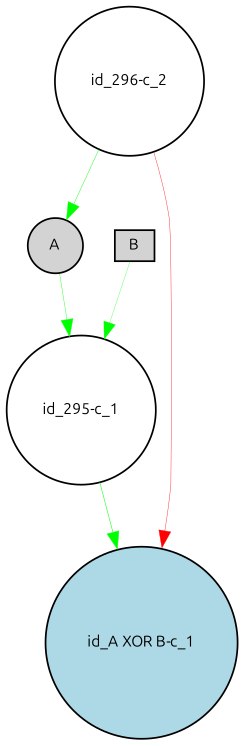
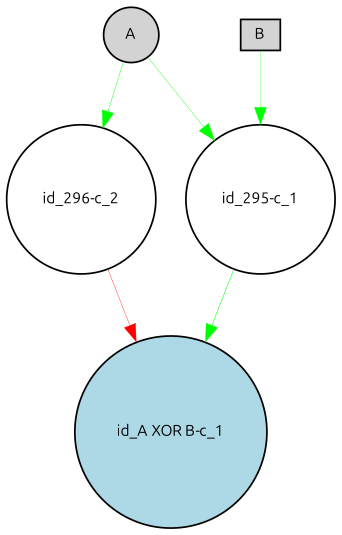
(86, 177) -> (116, 87)
